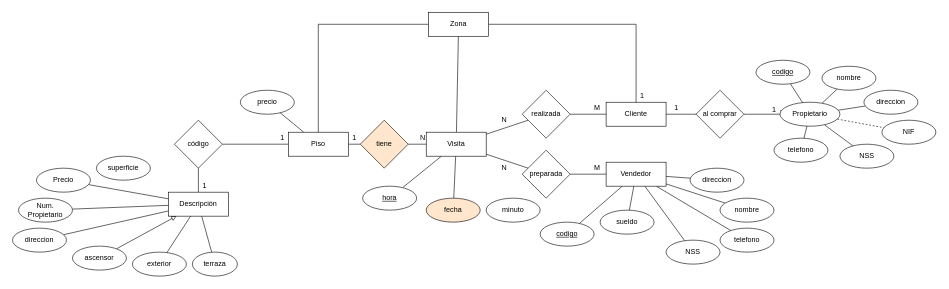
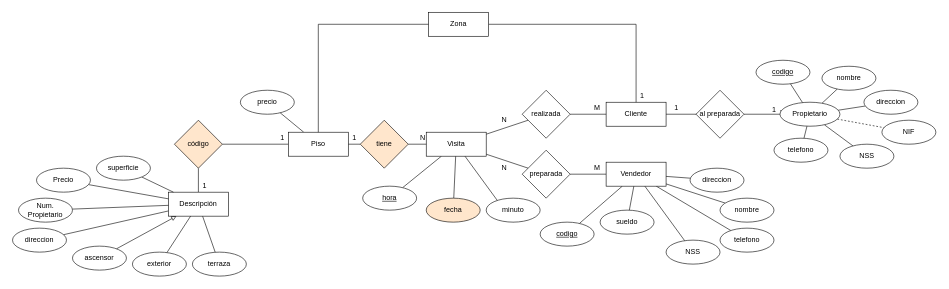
(458, 84) -> (481, 178)
(720, 114) -> (720, 114)
(198, 144) -> (198, 144)
none -> (157, 184)
(215, 264) -> (219, 264)
